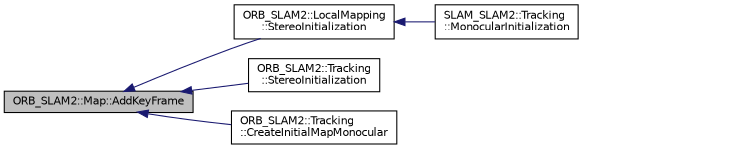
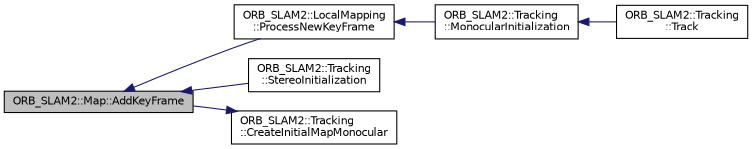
(314, 22) -> (314, 22)
(507, 22) -> (507, 22)
none -> (682, 22)
(190, 120) -> (210, 108)
